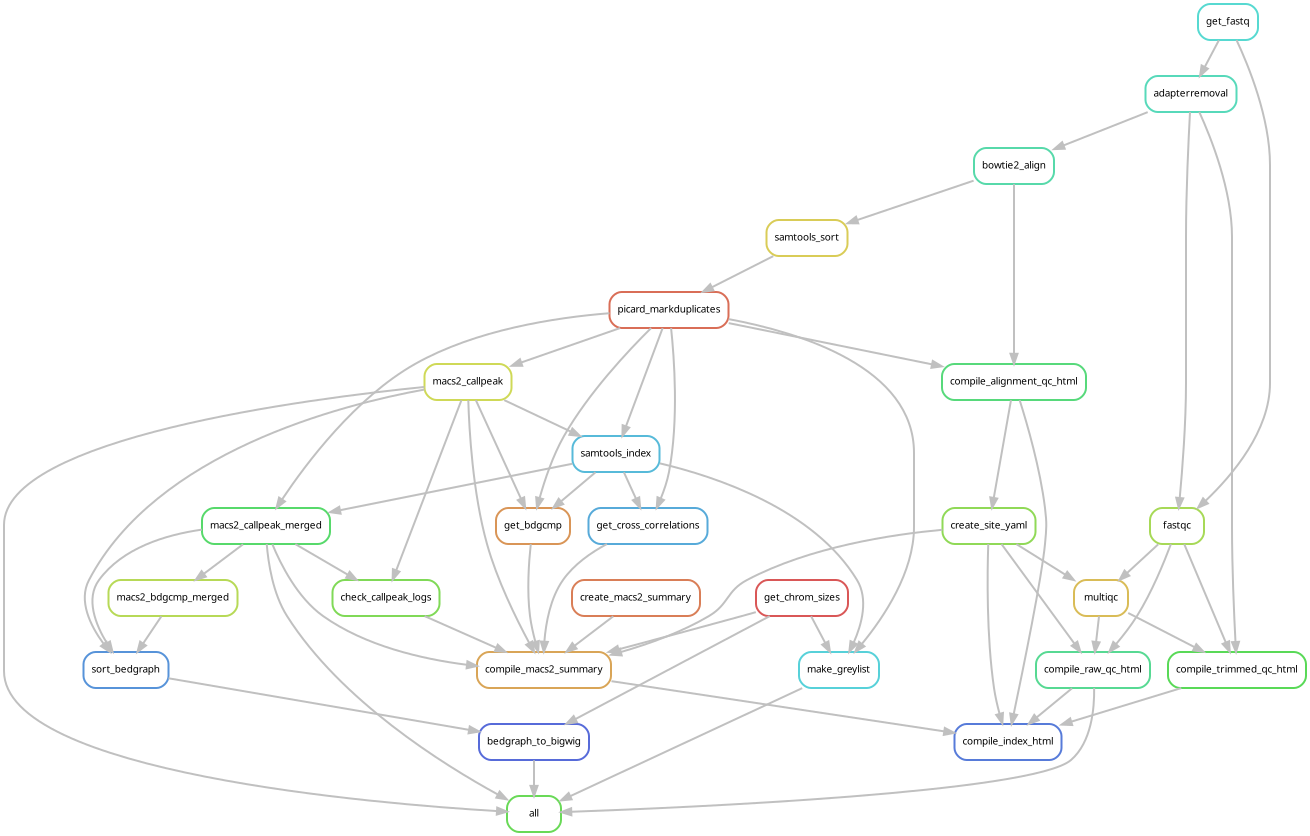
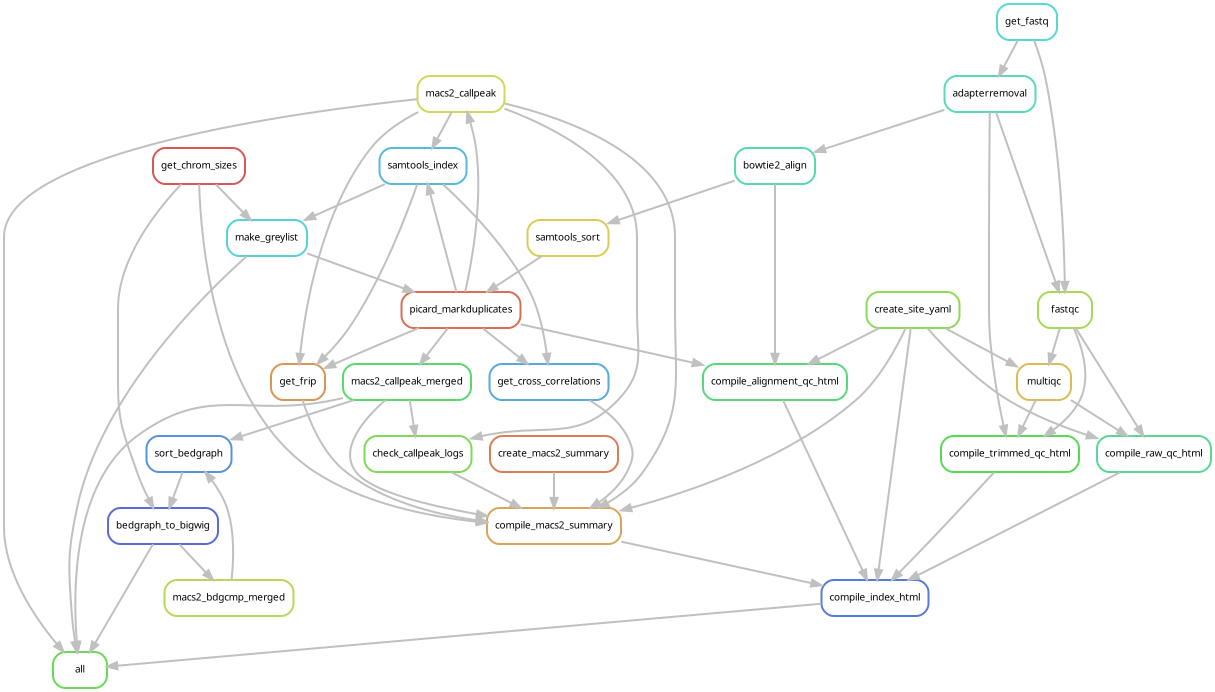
(910, 432) -> (356, 271)
(1002, 449) -> (849, 344)
(205, 466) -> none
(456, 487) -> none
(533, 526) -> (298, 382)
(223, 559) -> (193, 558)
(862, 796) -> (469, 635)
